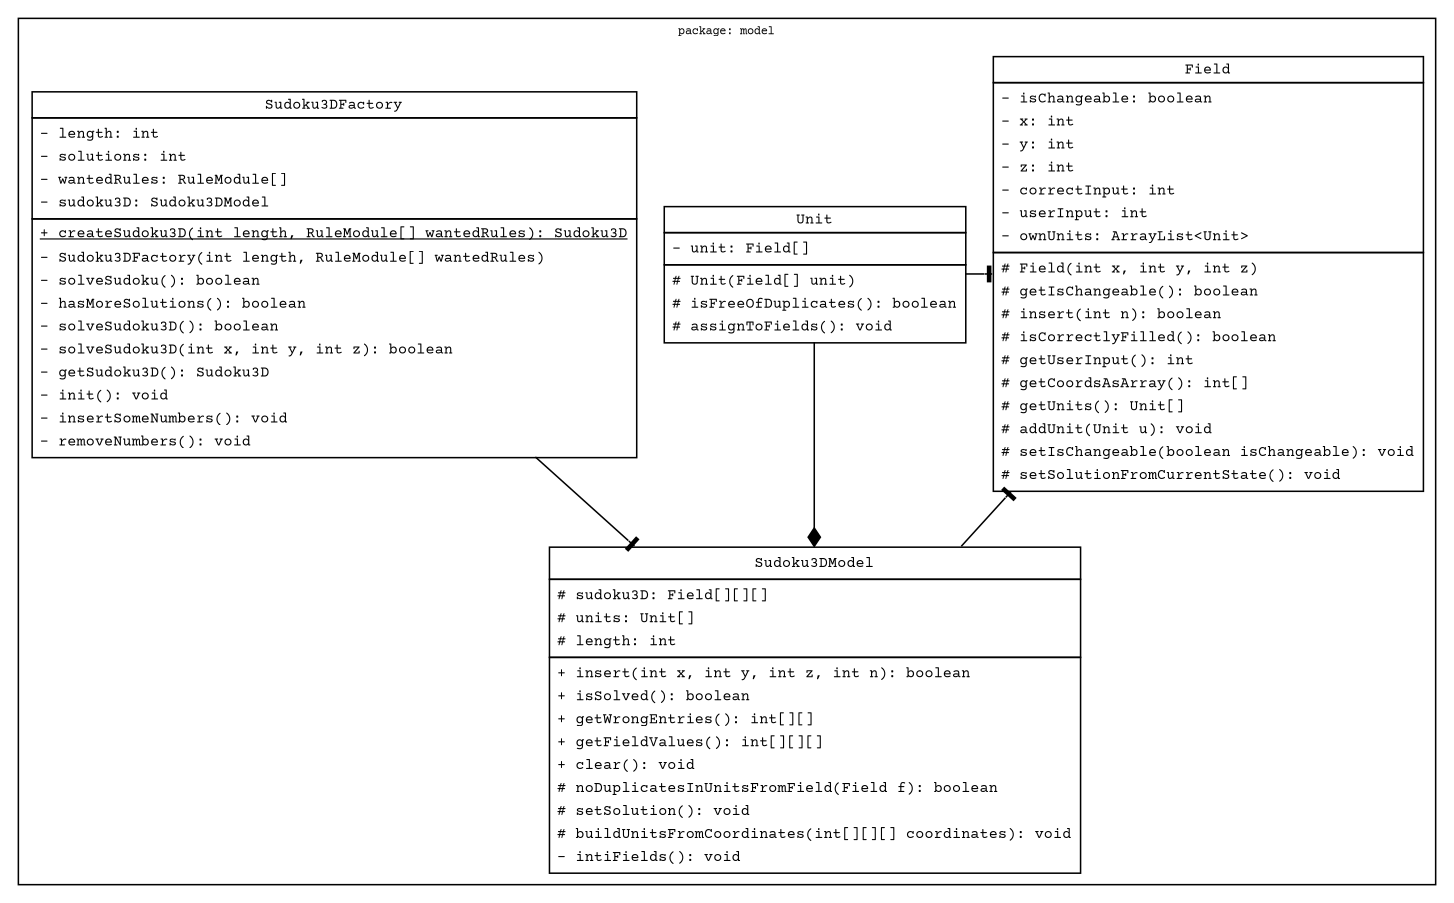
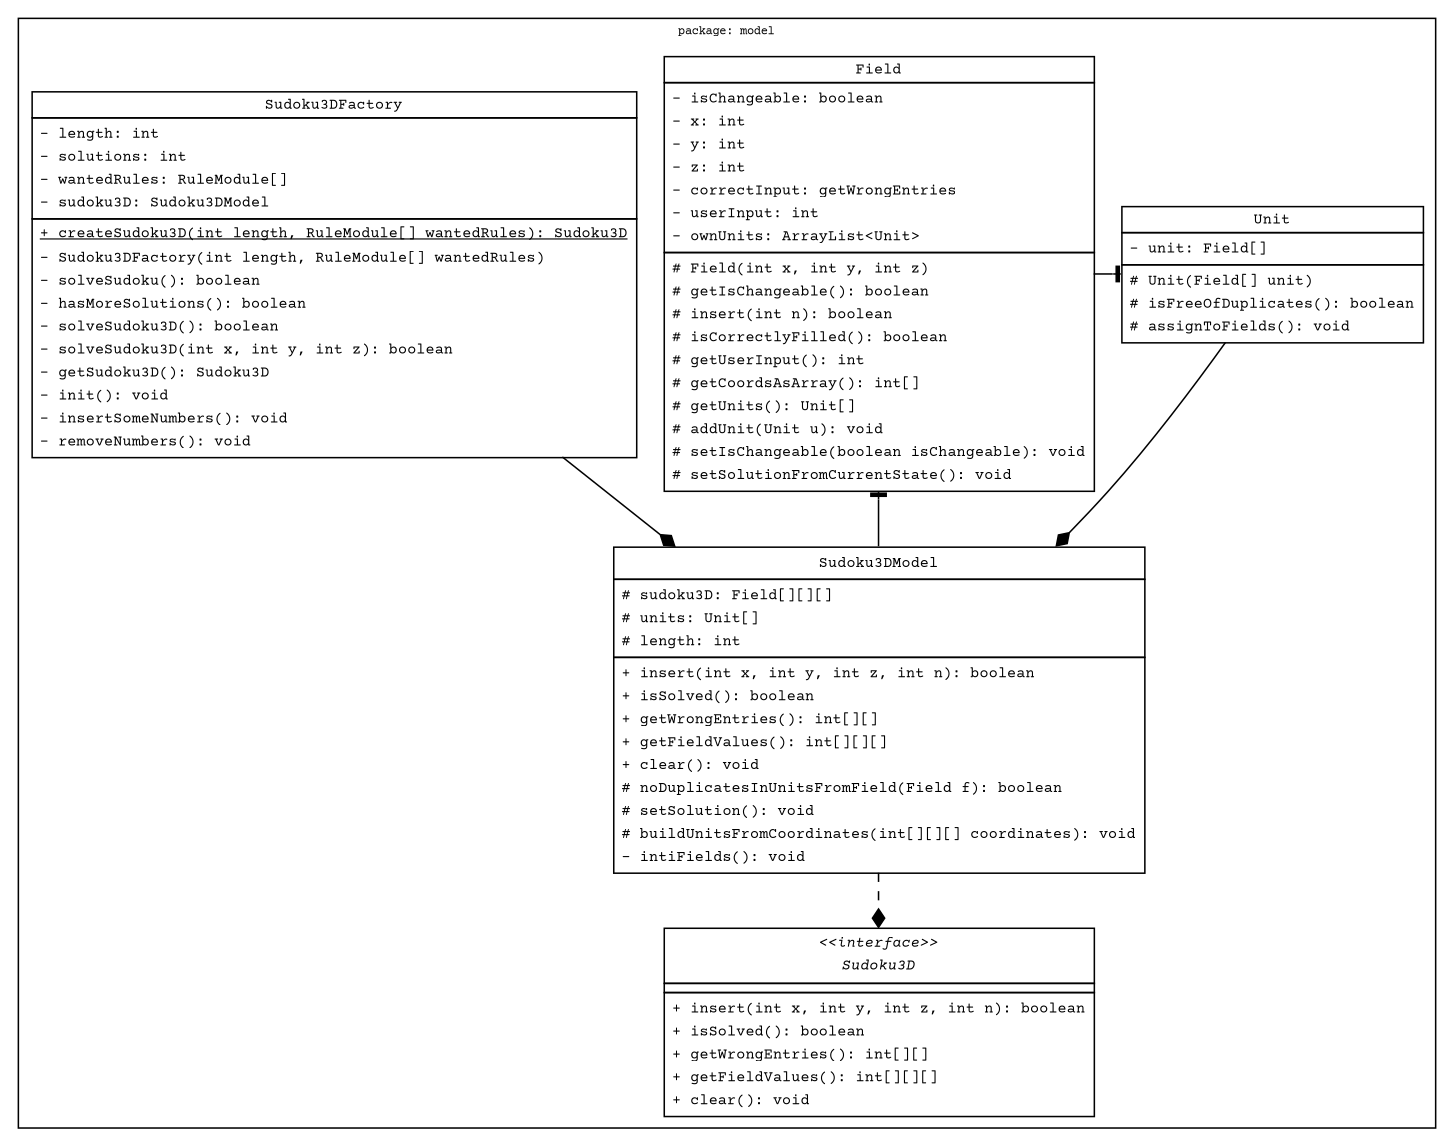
(1089, 190) -> (815, 190)
(975, 274) -> (1103, 274)
(582, 499) -> (611, 496)
none -> (879, 1022)
